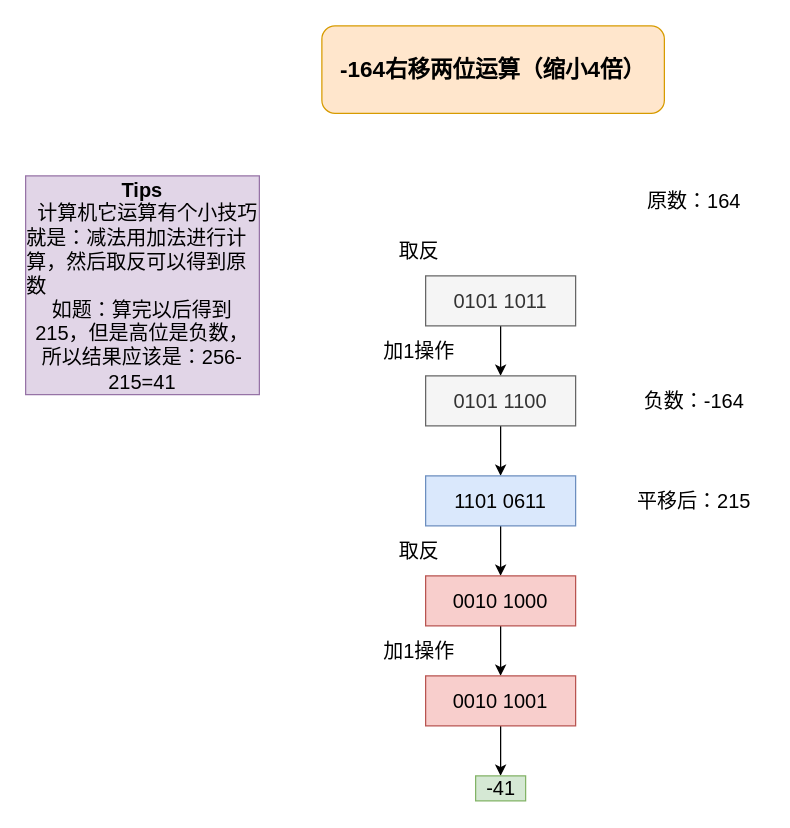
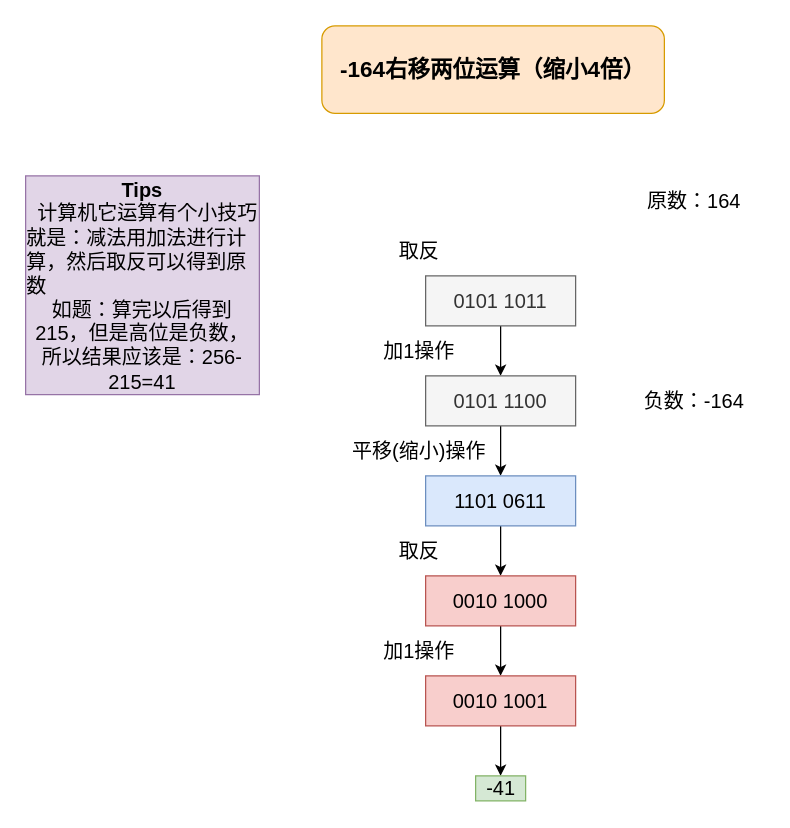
none -> (419, 451)
(694, 501) -> none
